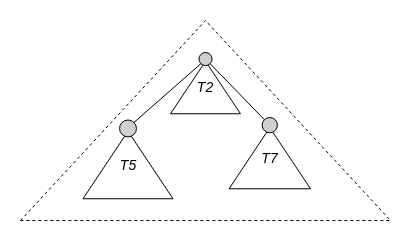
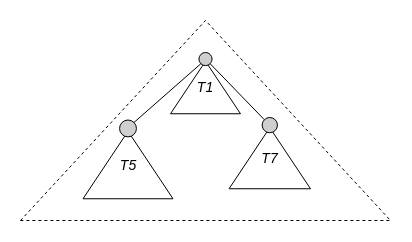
(206, 88) -> (206, 88)
